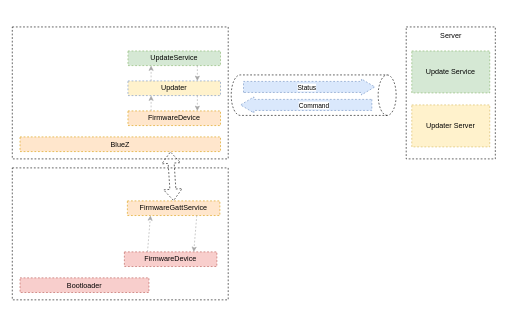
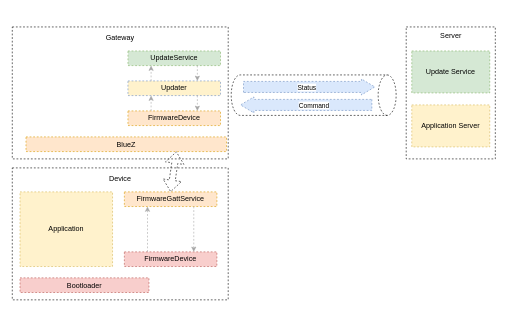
none -> (120, 38)
(451, 126) -> (451, 126)
(120, 144) -> (126, 144)
none -> (120, 179)
(174, 208) -> (171, 199)
none -> (66, 229)
